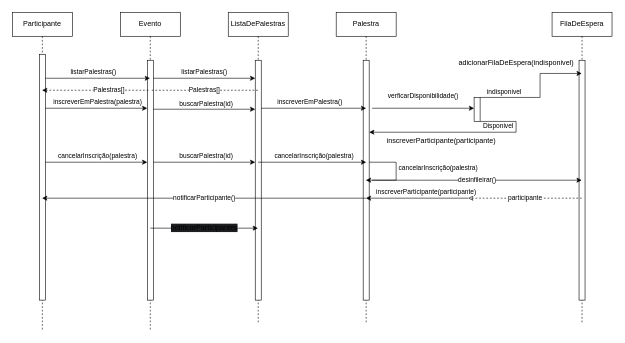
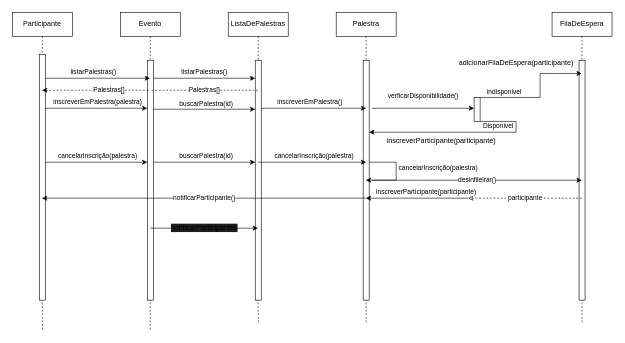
(517, 63) -> (517, 63)
